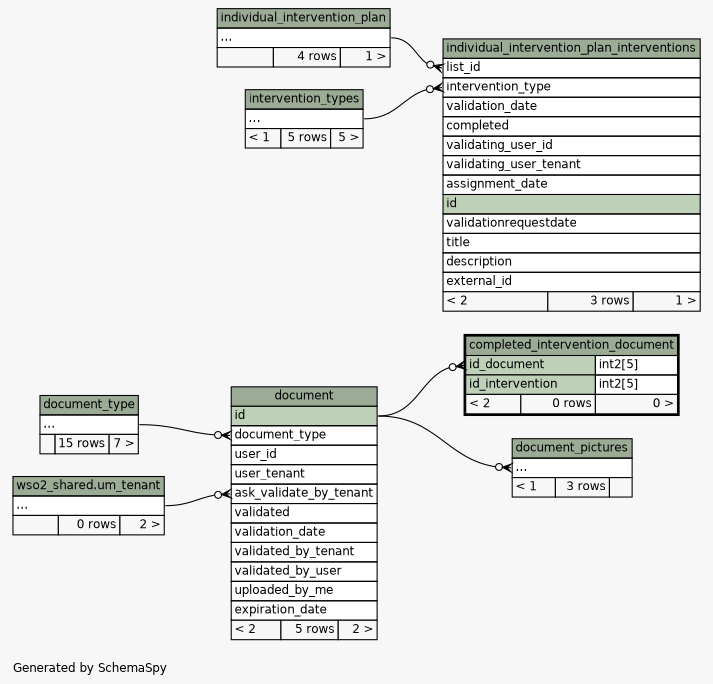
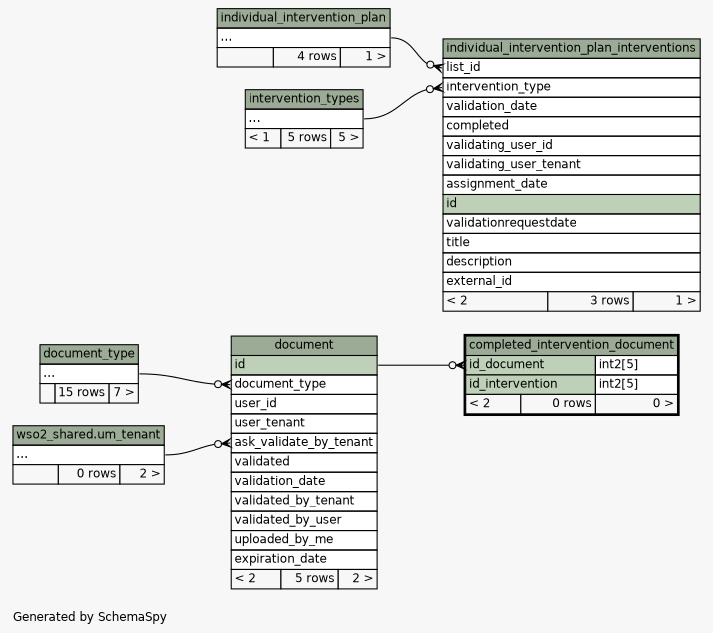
(572, 468) -> none
